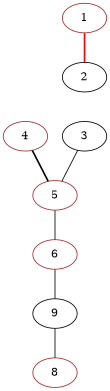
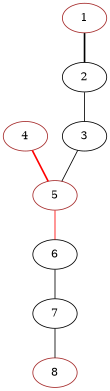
(85, 48) -> (85, 48)
none -> (85, 107)
(40, 166) -> (40, 166)
(55, 225) -> (55, 225)
(55, 254) -> (55, 254)
(55, 314) -> (55, 314)
